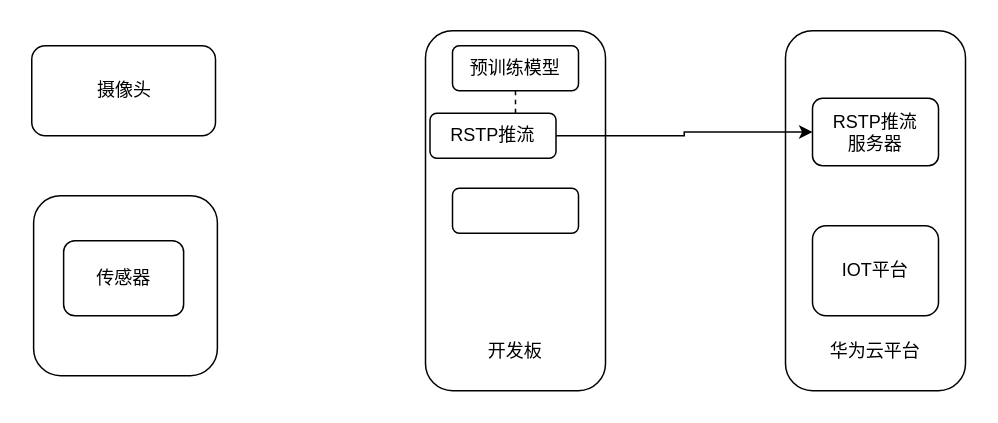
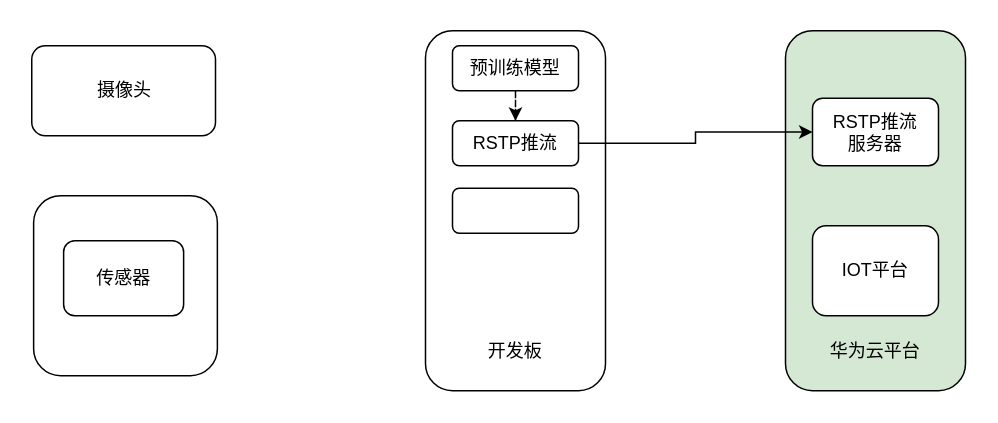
(493, 136) -> (515, 143)
(875, 211) -> (875, 211)
